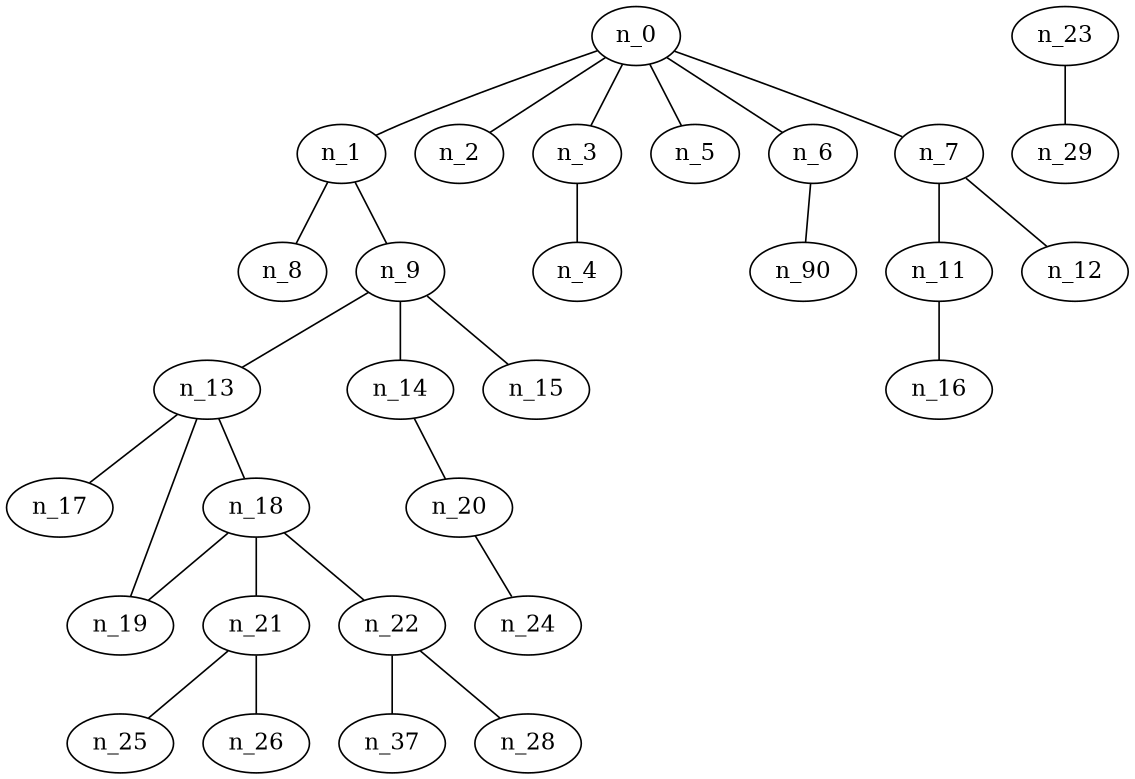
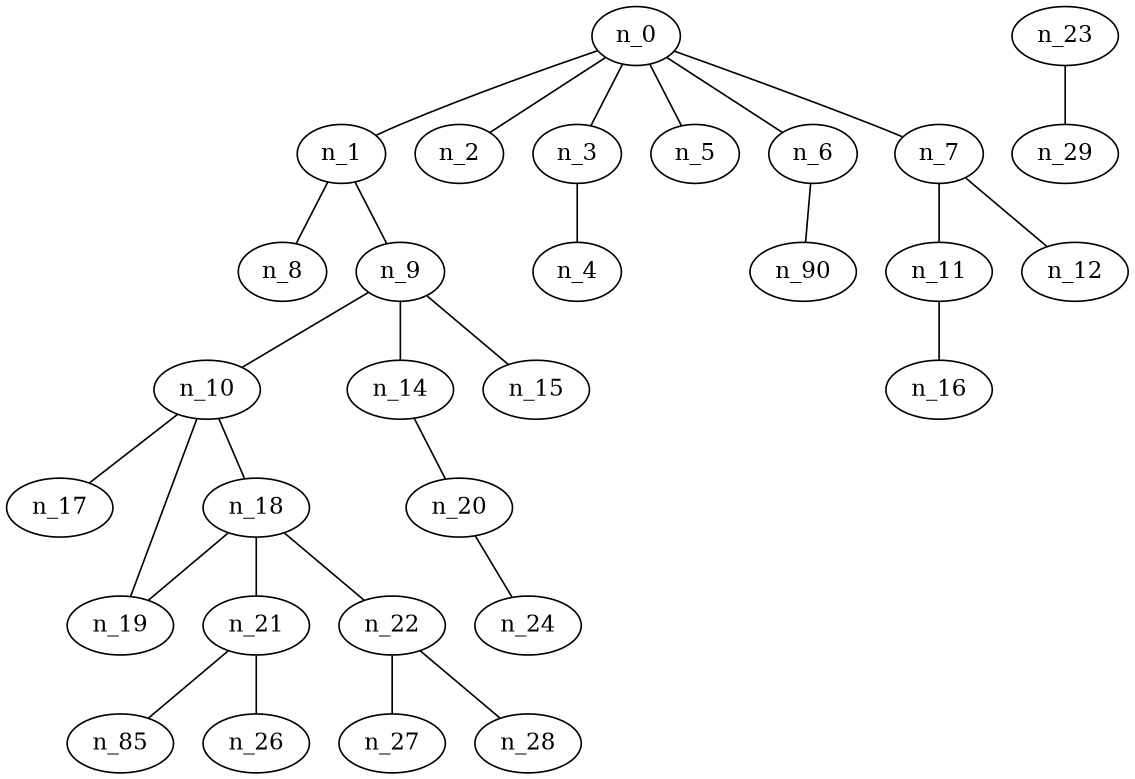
(207, 390) -> (207, 390)
(120, 743) -> (120, 743)
(392, 743) -> (392, 743)
